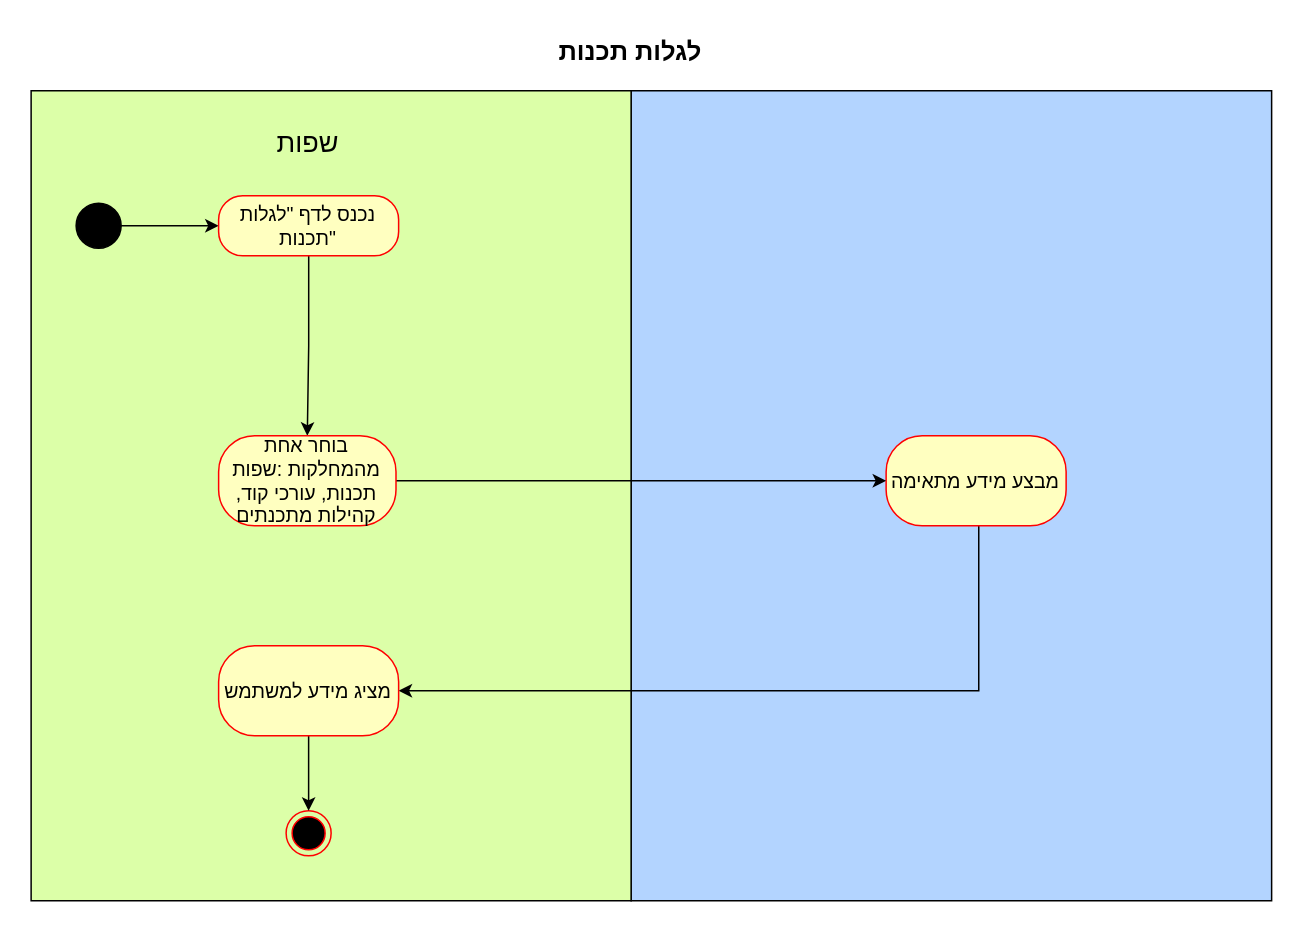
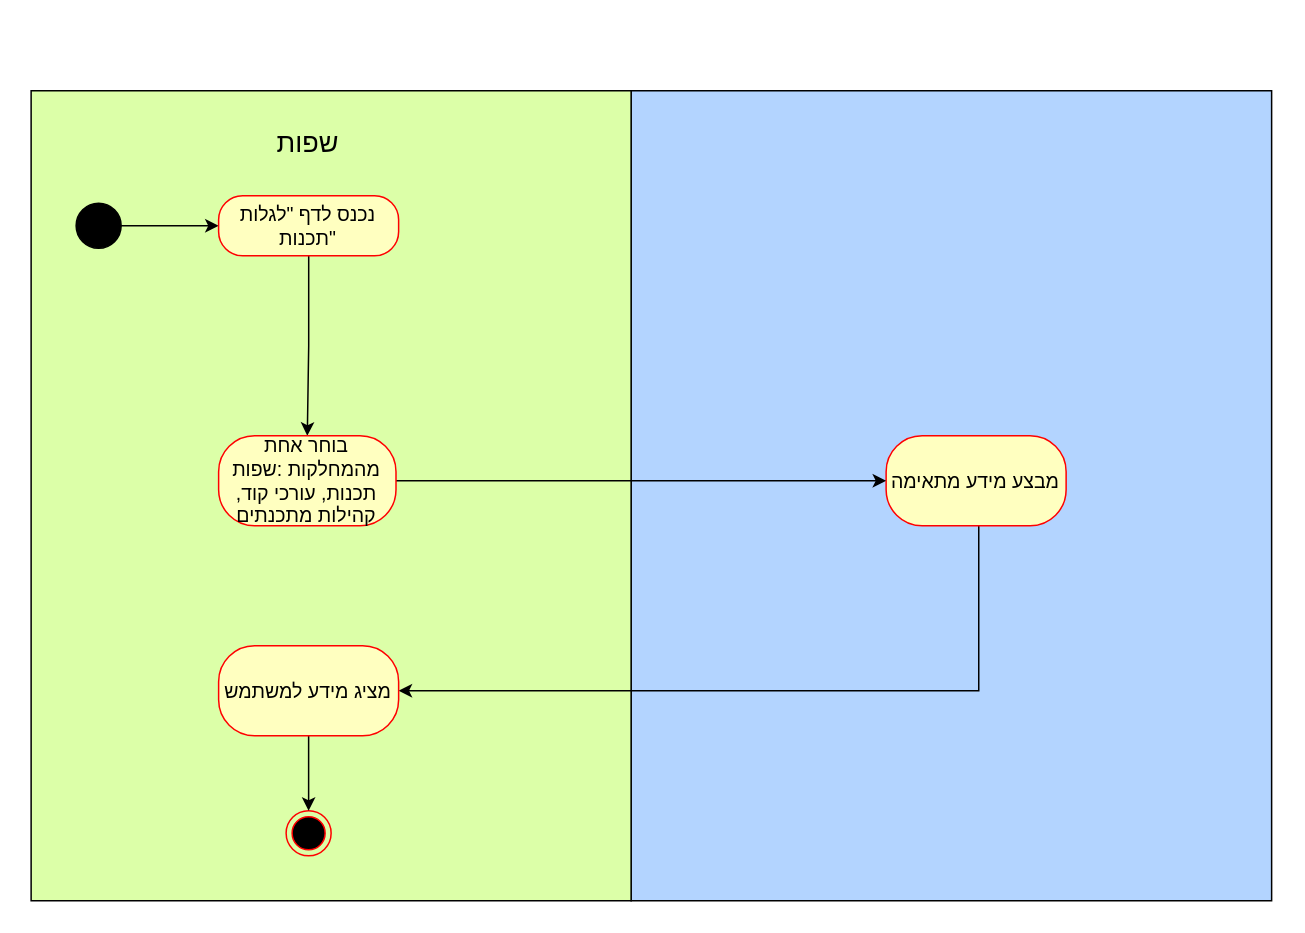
(631, 53) -> none
